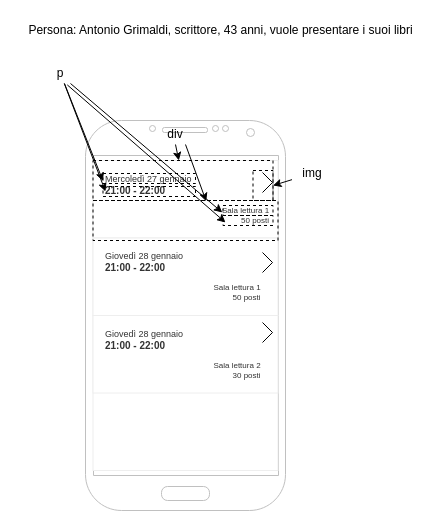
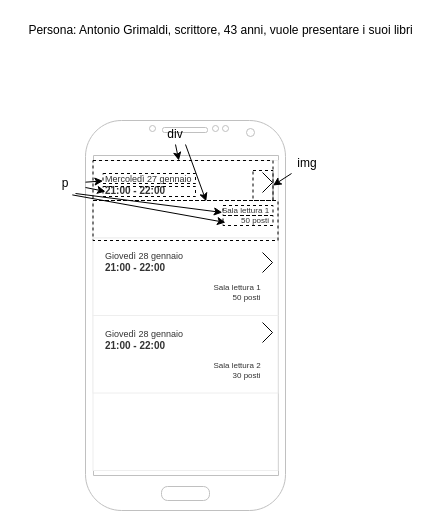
(61, 74) -> (66, 184)
(312, 174) -> (307, 164)
